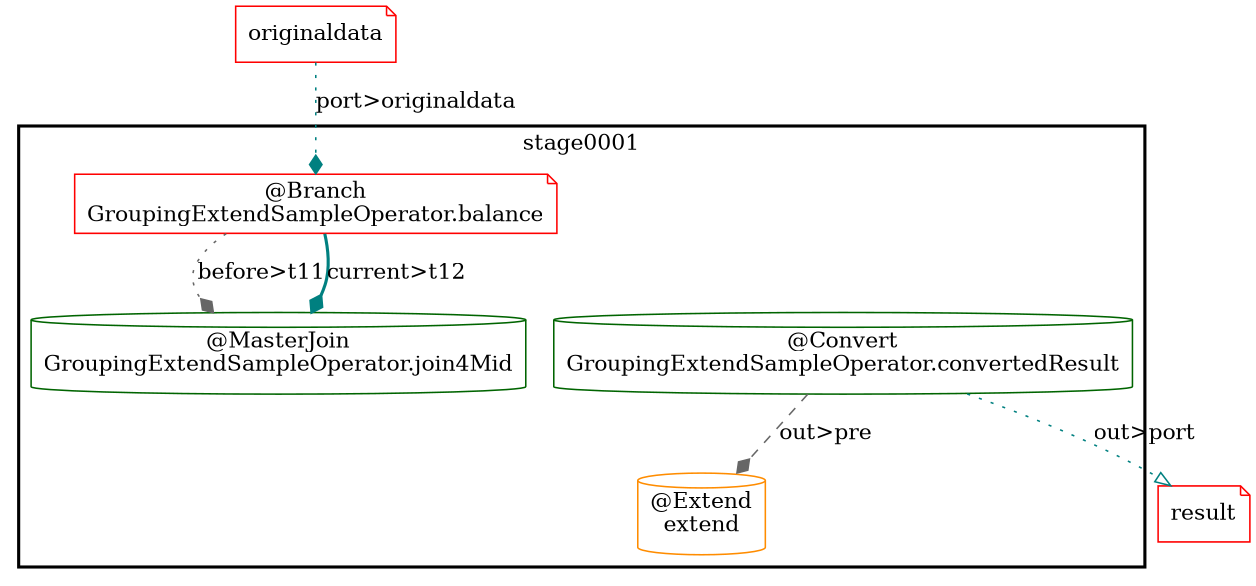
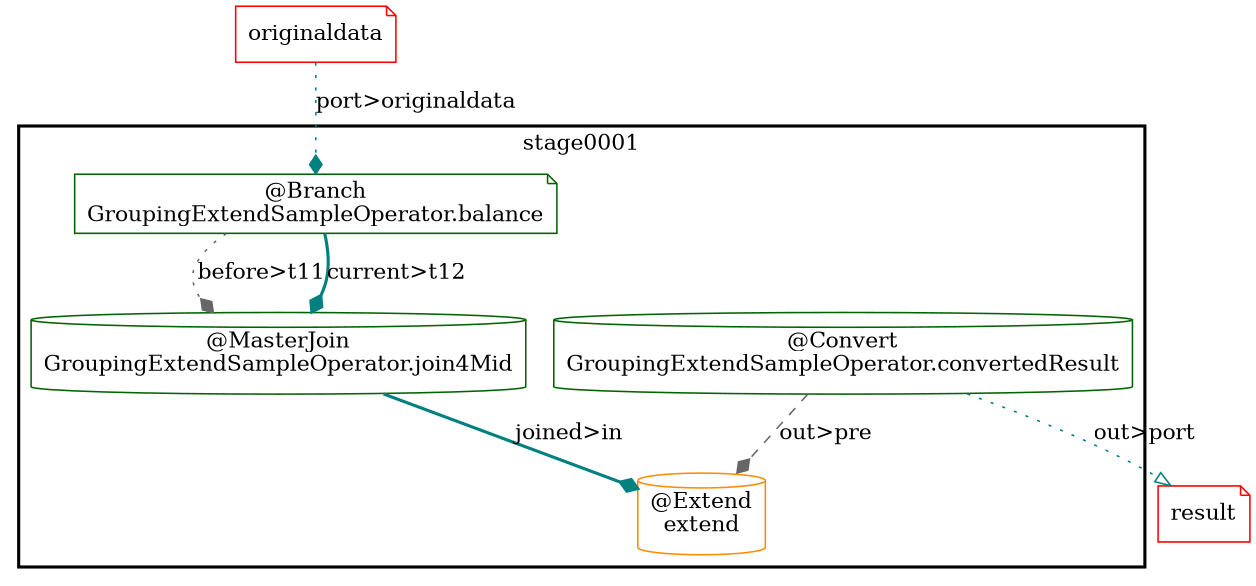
(316, 204) -> (316, 204)
none -> (502, 438)
